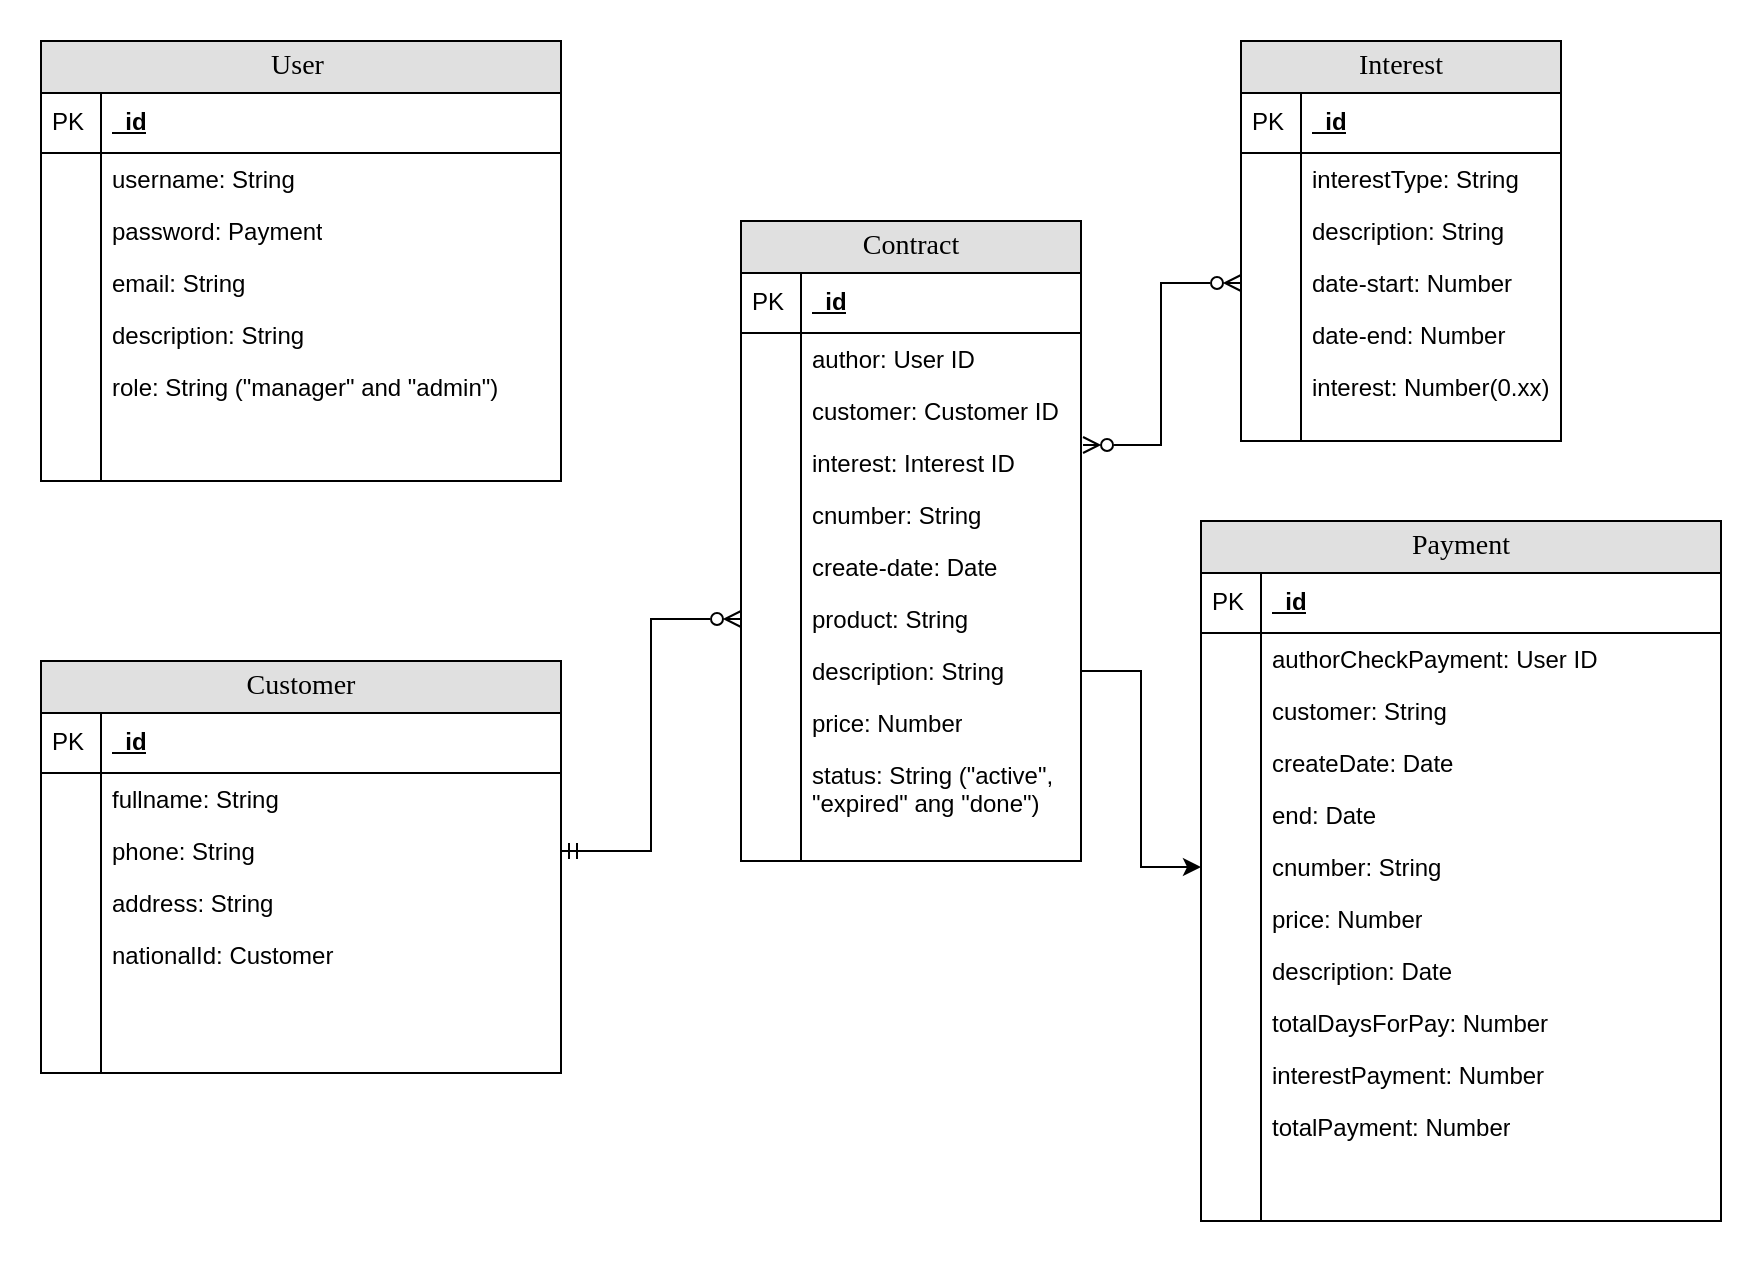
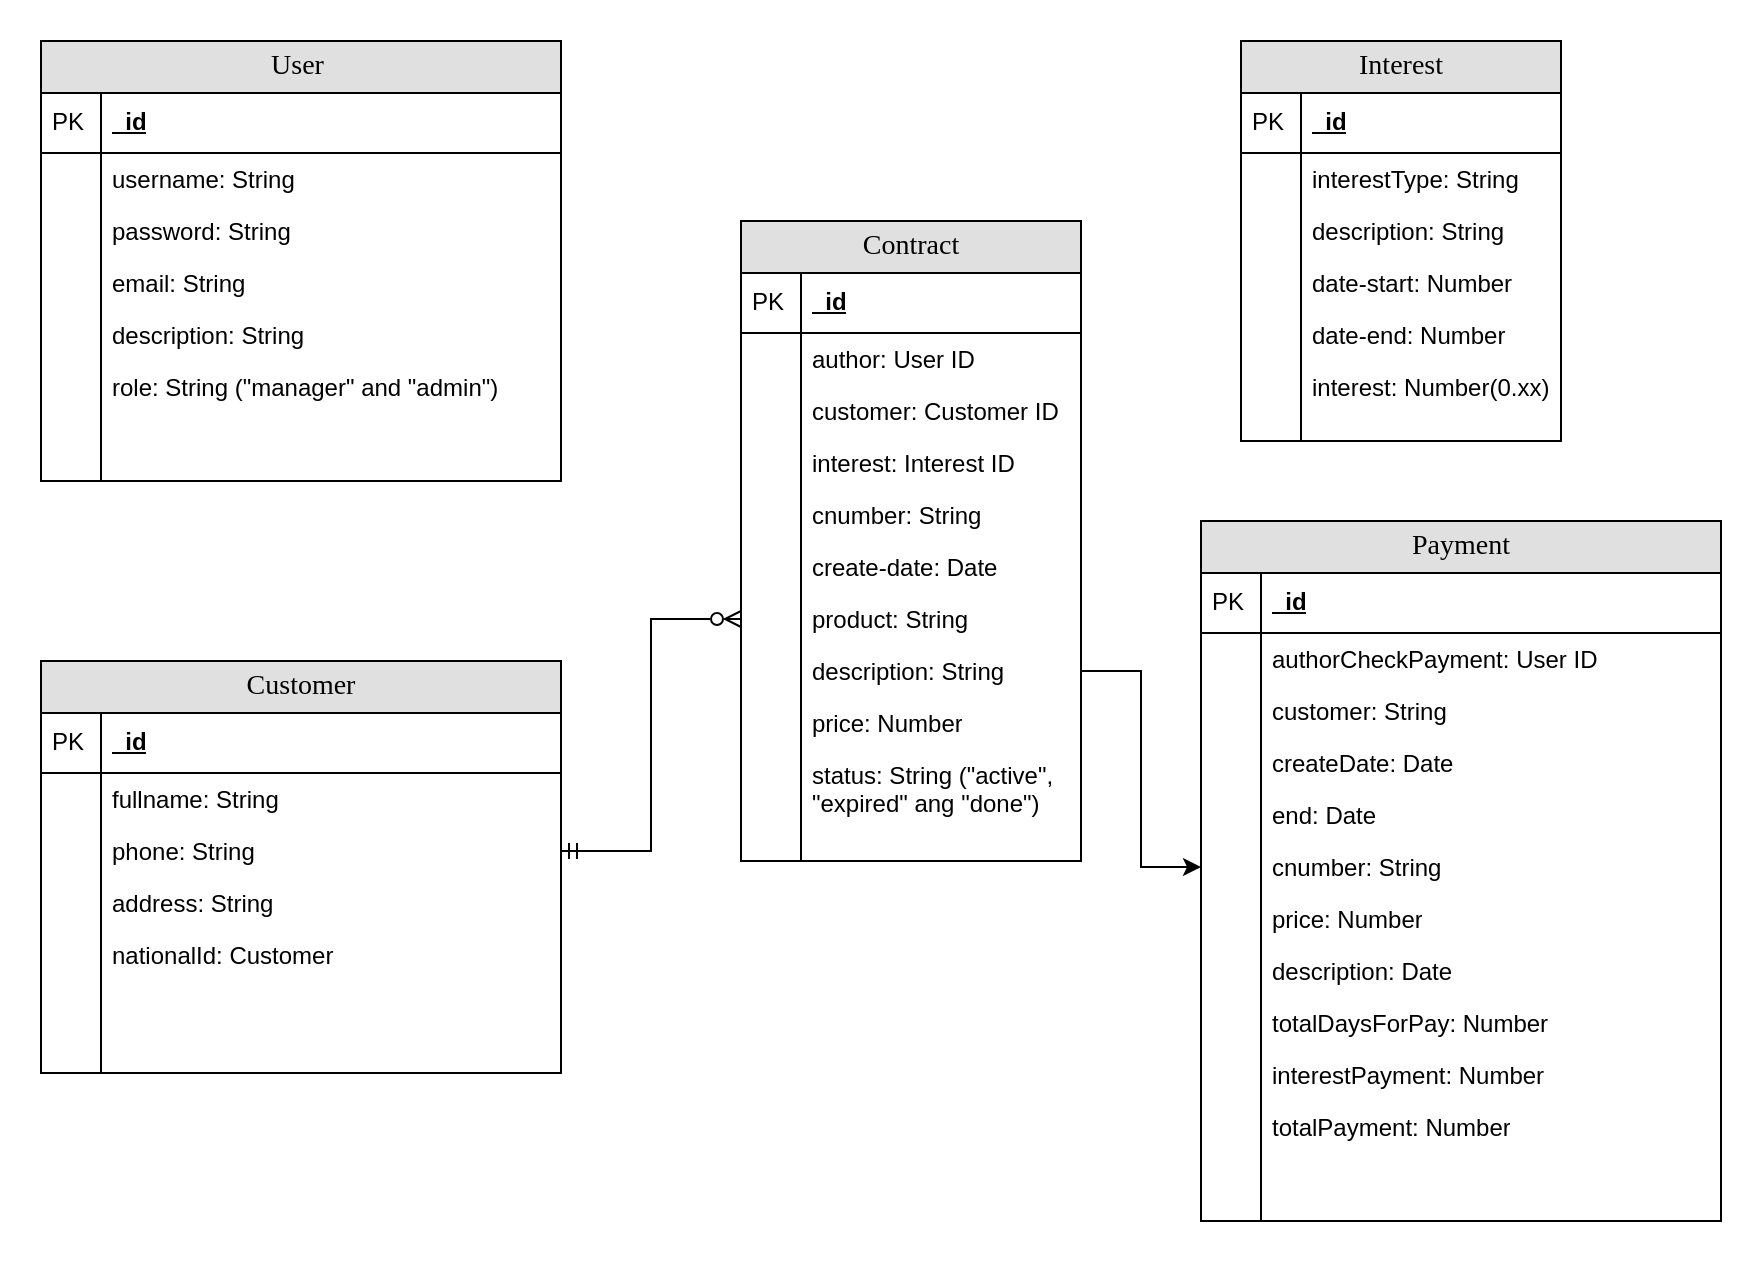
(221, 233) -> (211, 233)
(1161, 362) -> none
